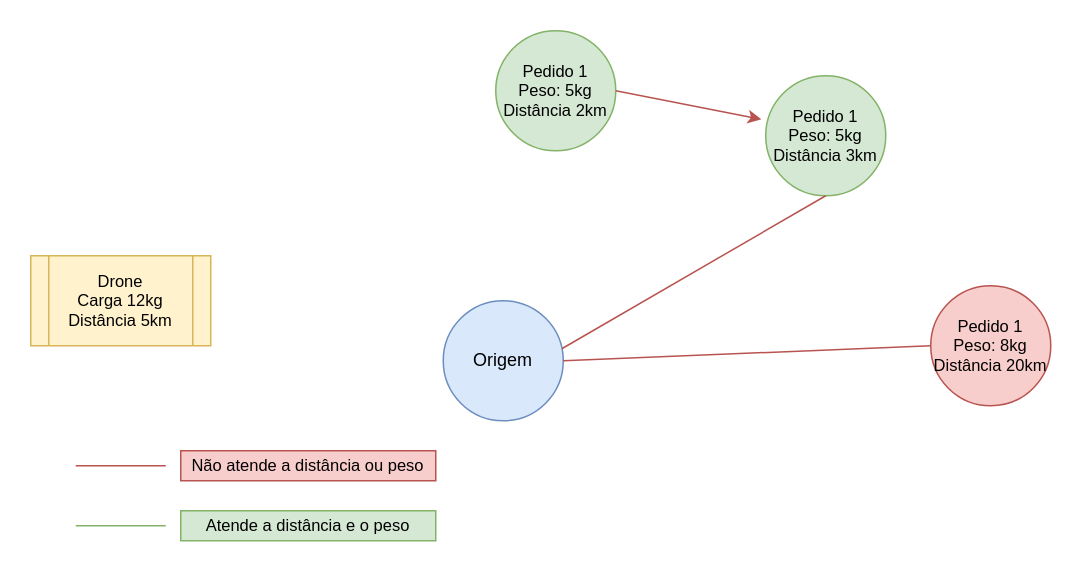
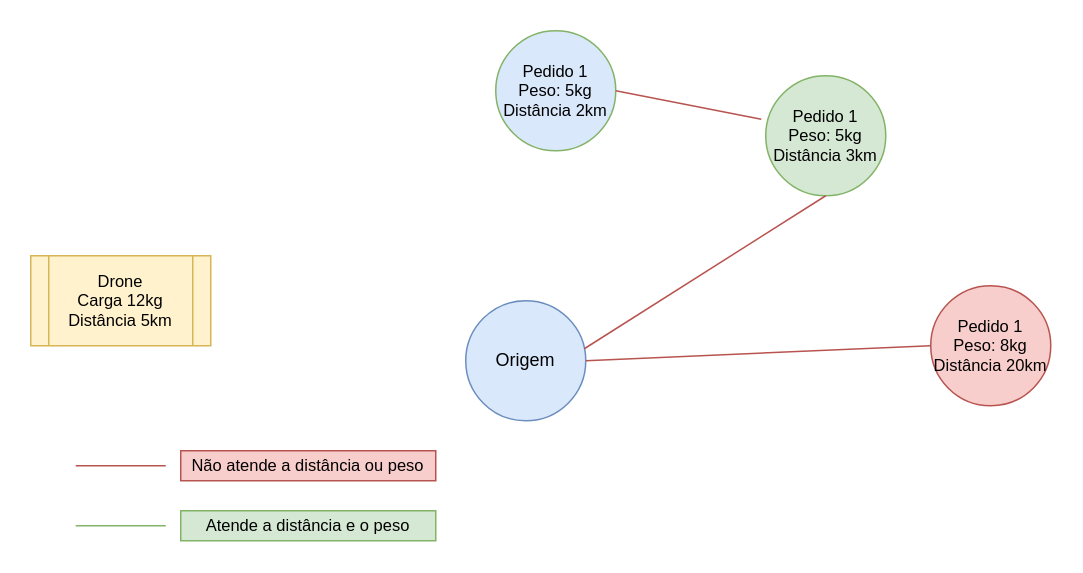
(556, 91) -> (556, 91)
(750, 117) -> (753, 118)
(503, 361) -> (526, 361)
